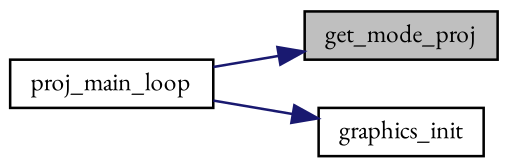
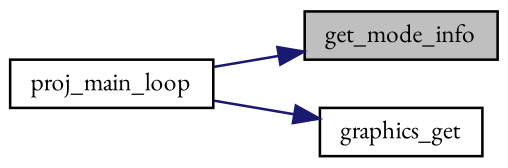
(401, 36) -> (401, 36)
(401, 132) -> (401, 132)
